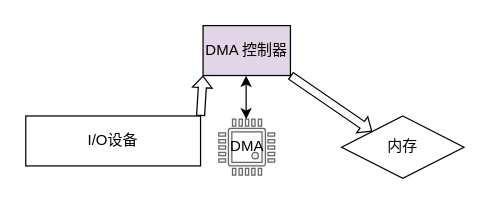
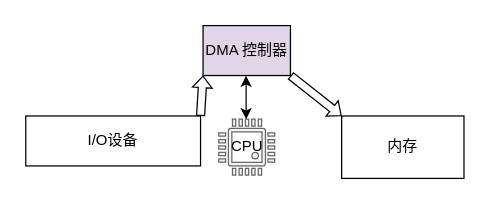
(248, 147) -> (248, 147)
(403, 147) -> (403, 147)
